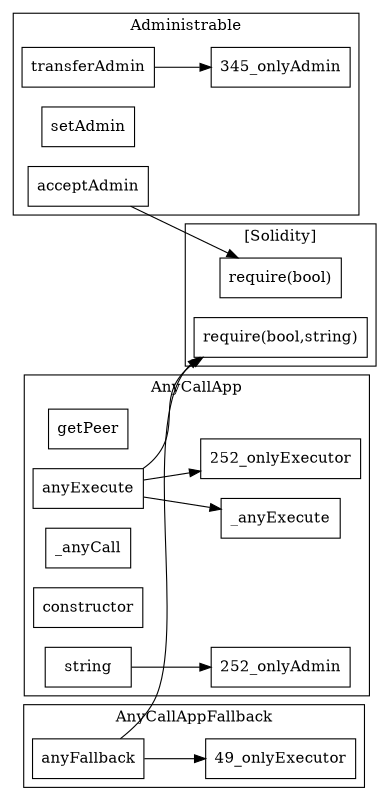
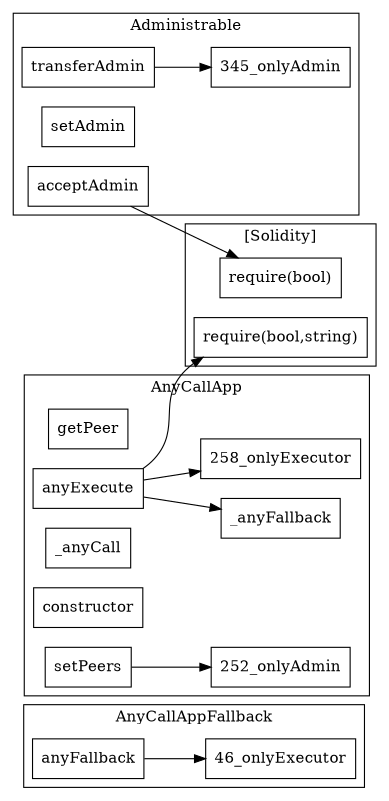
(281, 459) -> (281, 459)
(281, 518) -> (281, 518)
(166, 556) -> none
(88, 667) -> (88, 667)
(281, 759) -> (281, 759)
